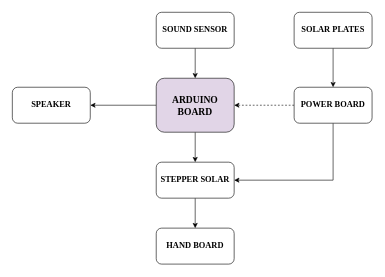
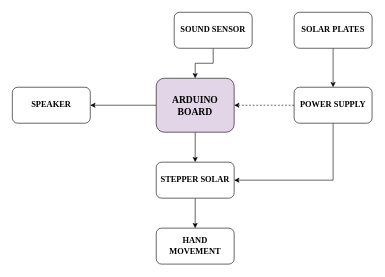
(195, 30) -> (213, 30)
(333, 105) -> (333, 105)
(195, 246) -> (195, 246)
